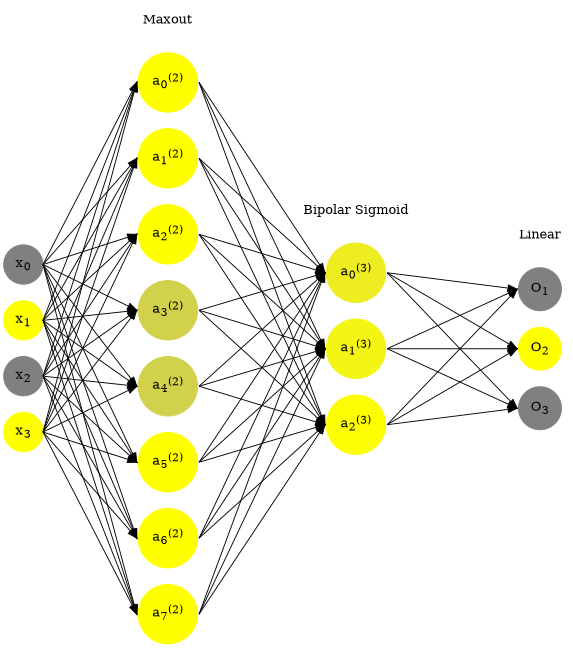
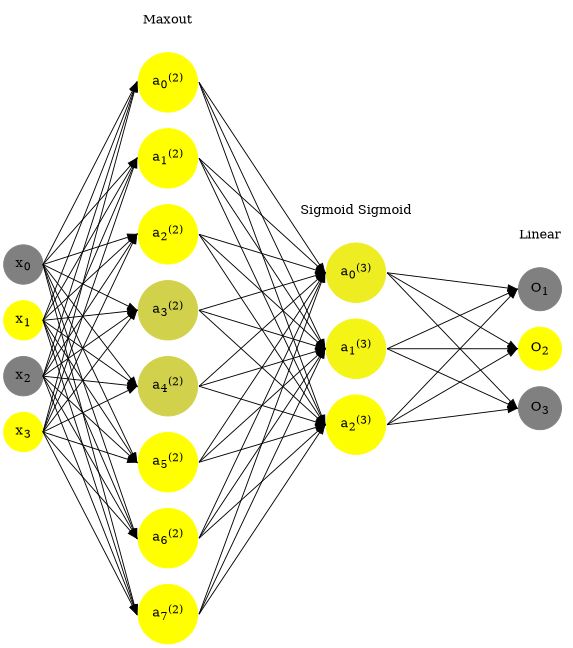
(356, 211) -> (356, 211)
